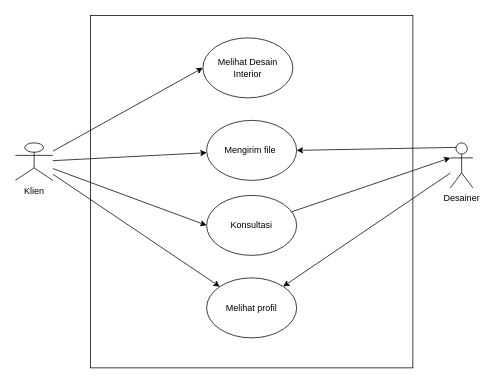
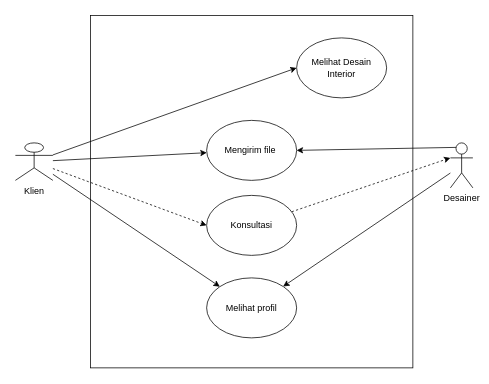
(248, 68) -> (342, 68)
(369, 186) -> (369, 186)
(127, 196) -> (127, 196)
